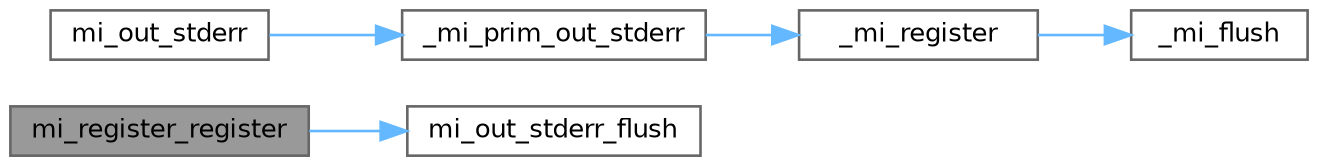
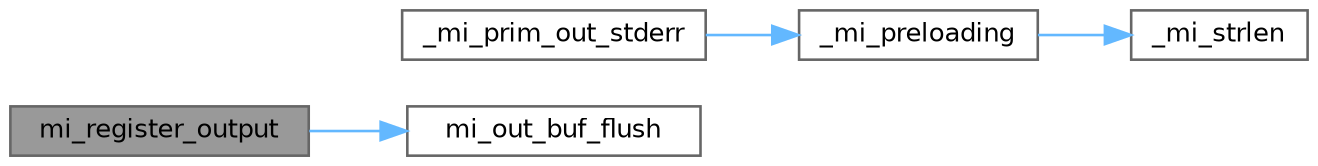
(160, 35) -> none
(918, 35) -> (918, 35)
(1219, 35) -> (1219, 35)
(160, 131) -> (160, 131)
(554, 131) -> (554, 131)
